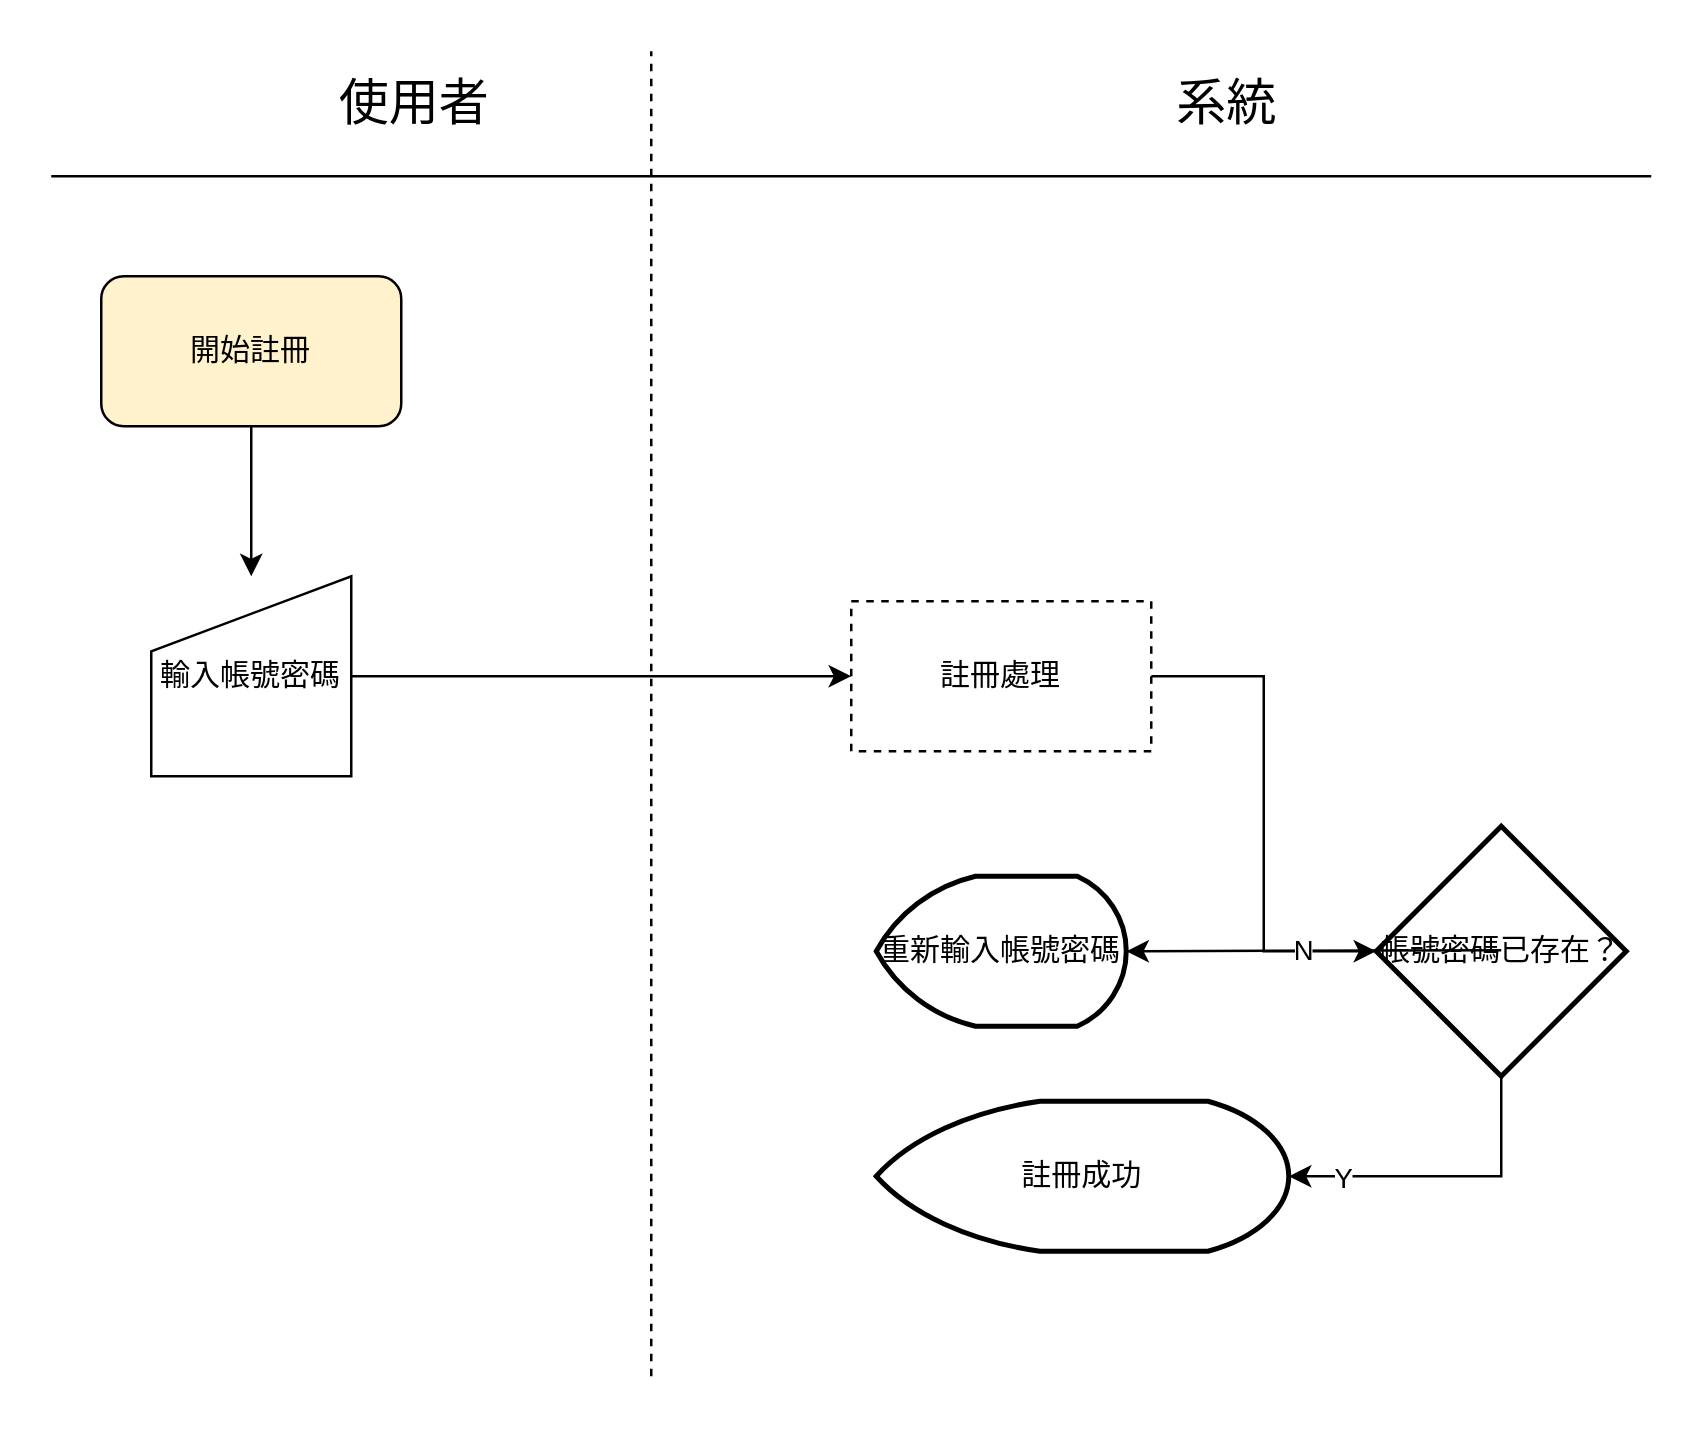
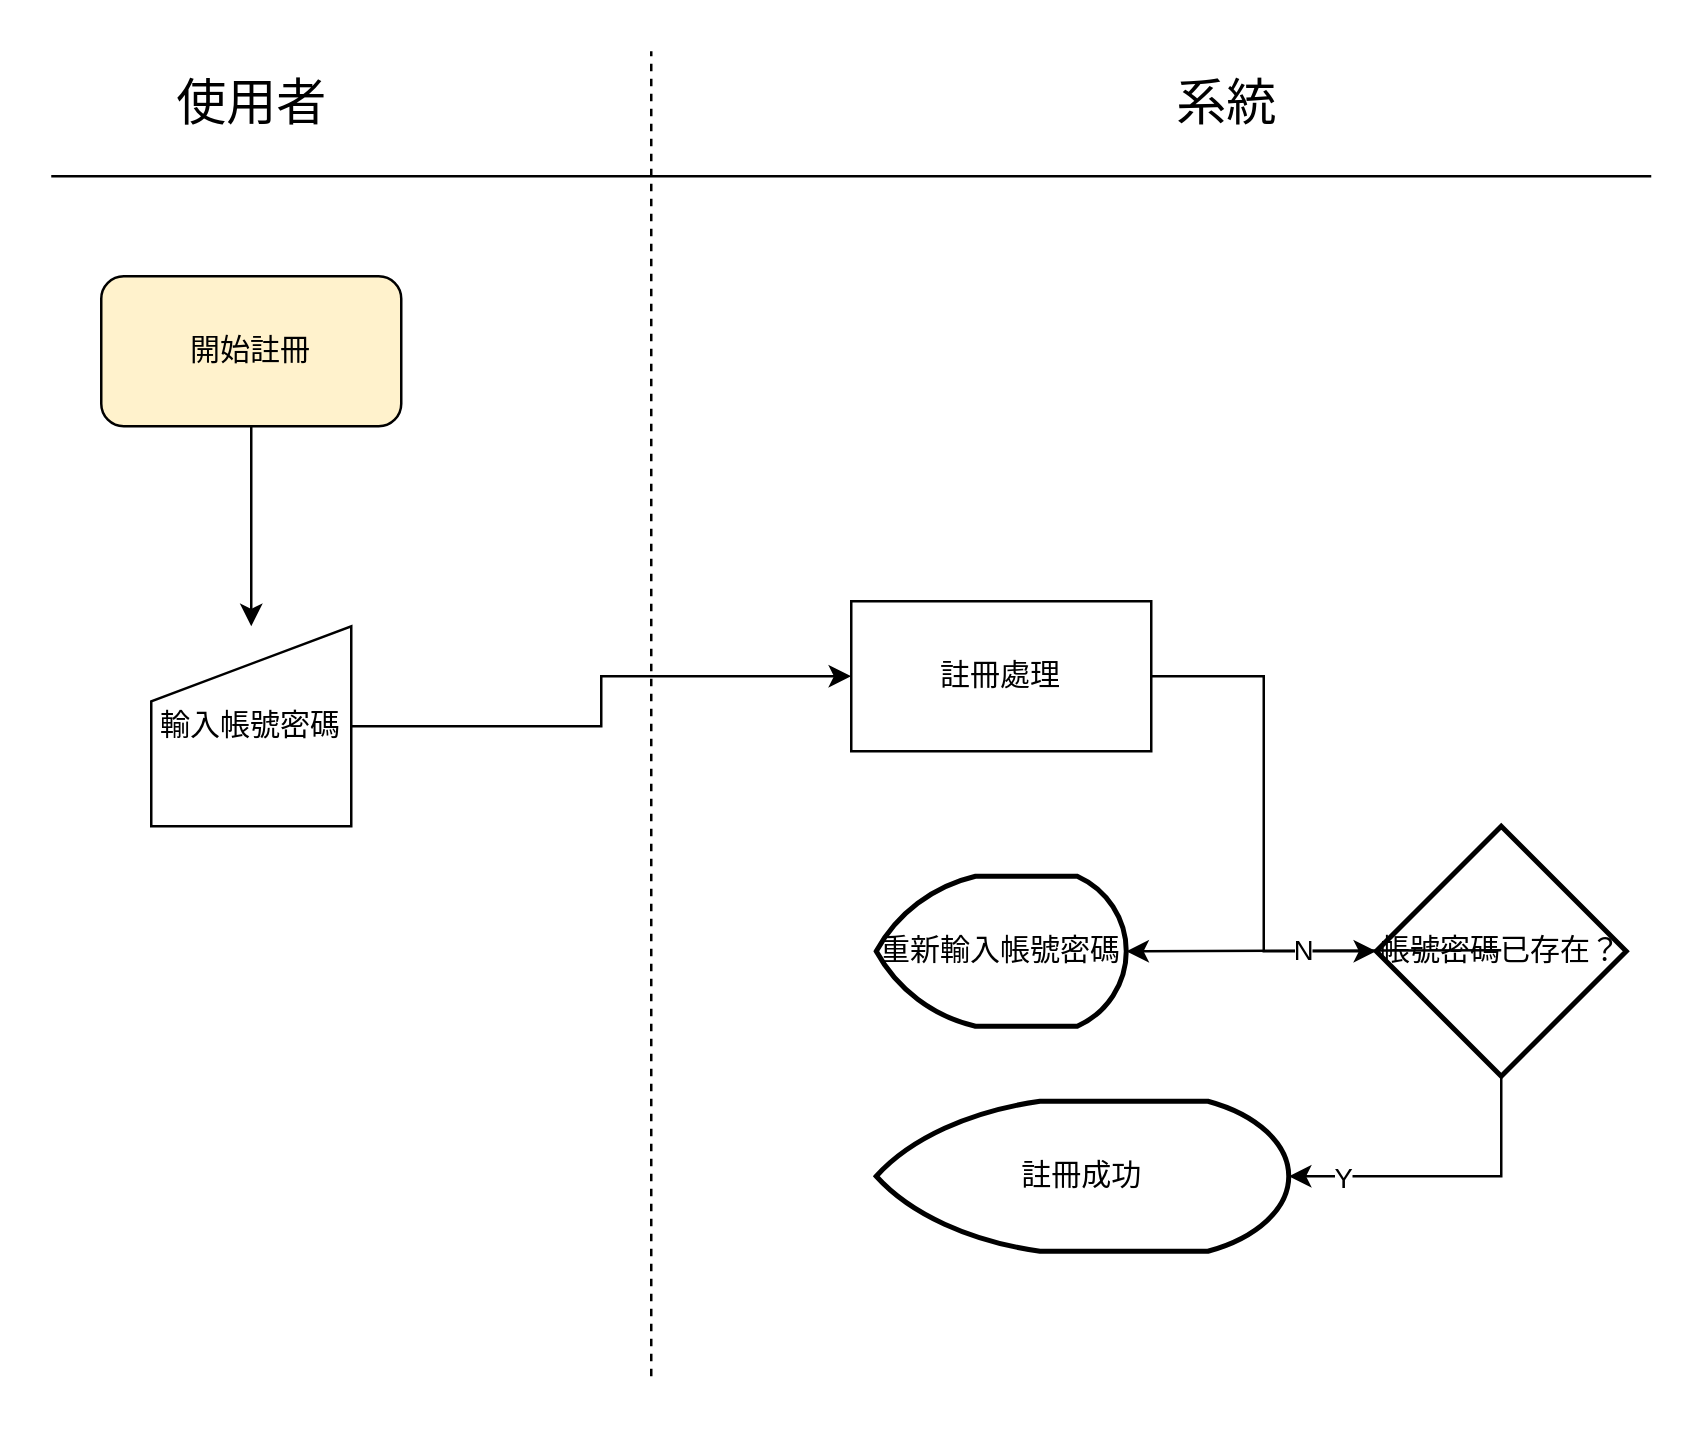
(414, 101) -> (251, 101)
(251, 676) -> (251, 726)
(1001, 676) -> (1001, 676)
